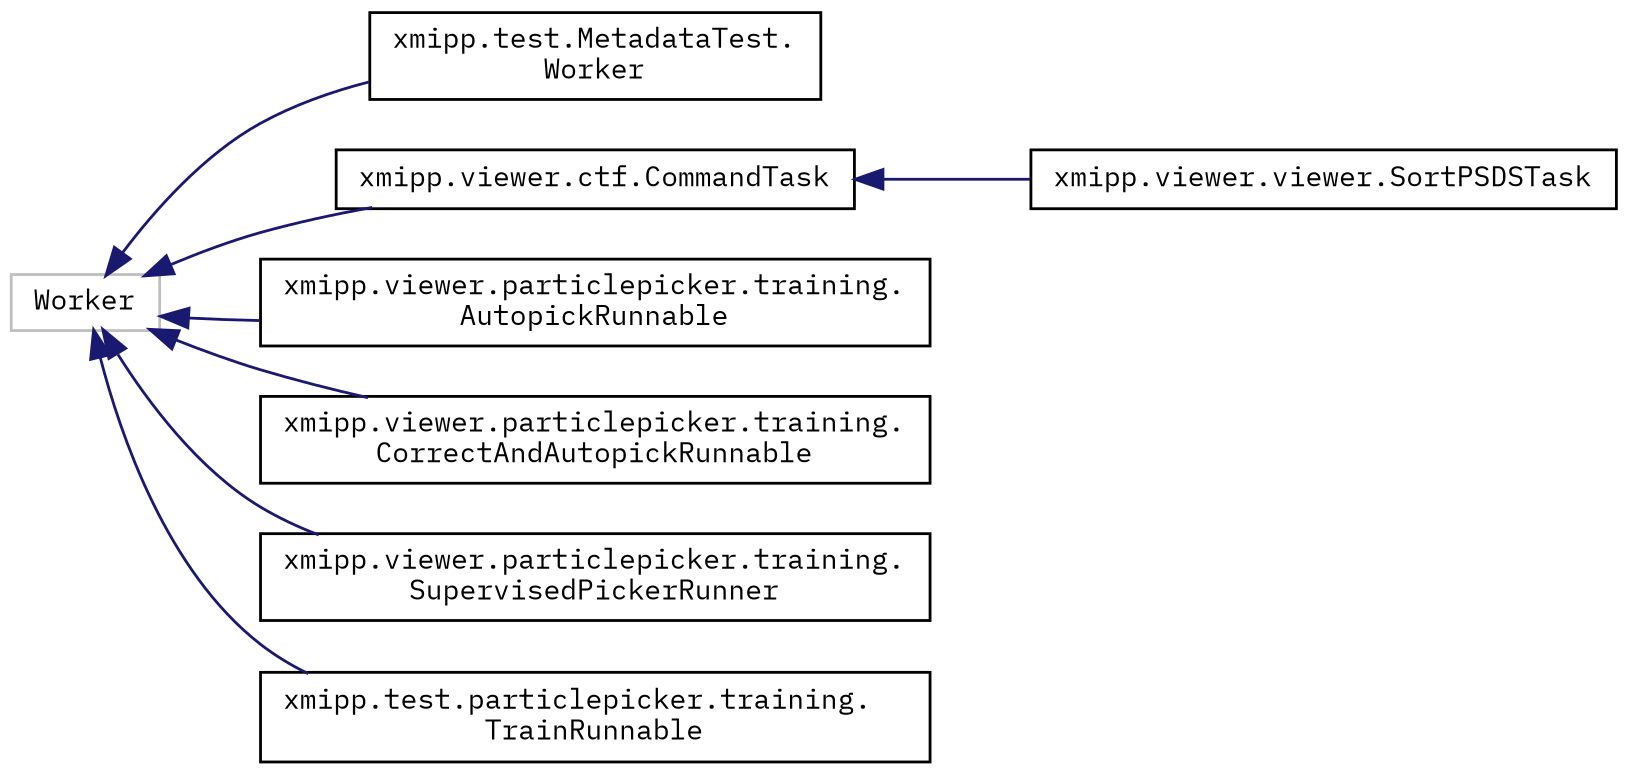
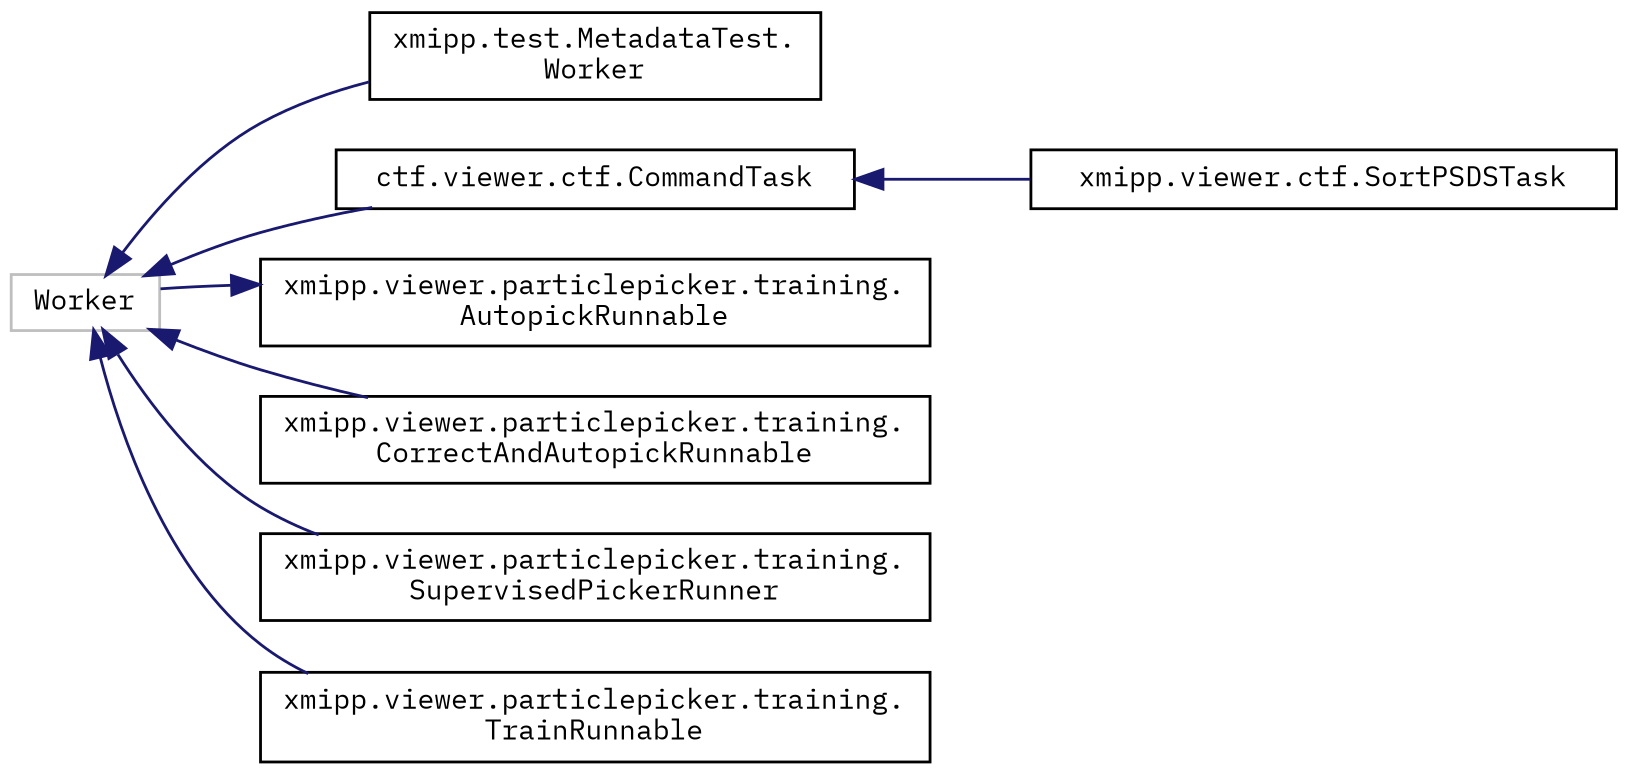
(595, 179) -> (595, 179)
(1324, 179) -> (1324, 179)
(224, 320) -> (196, 287)
(595, 717) -> (595, 717)
